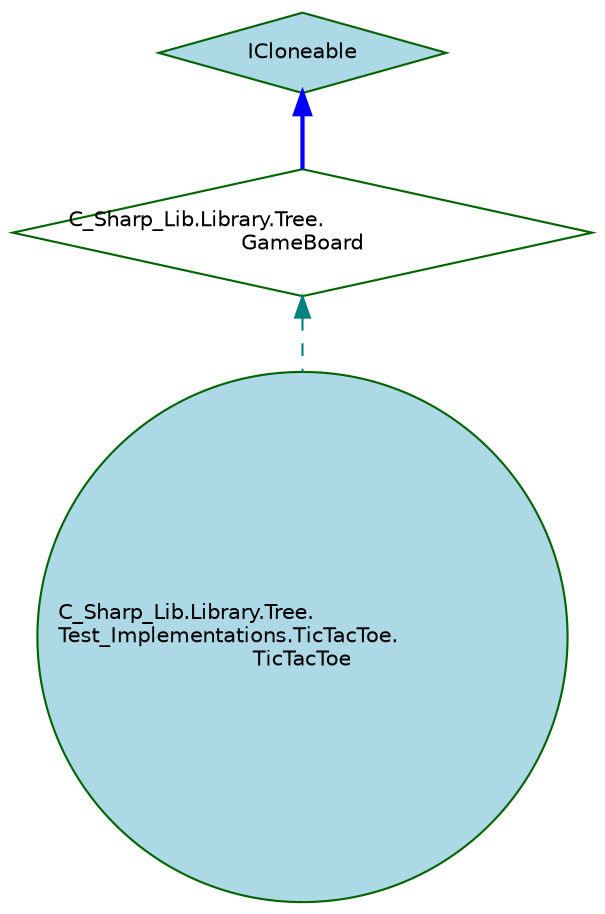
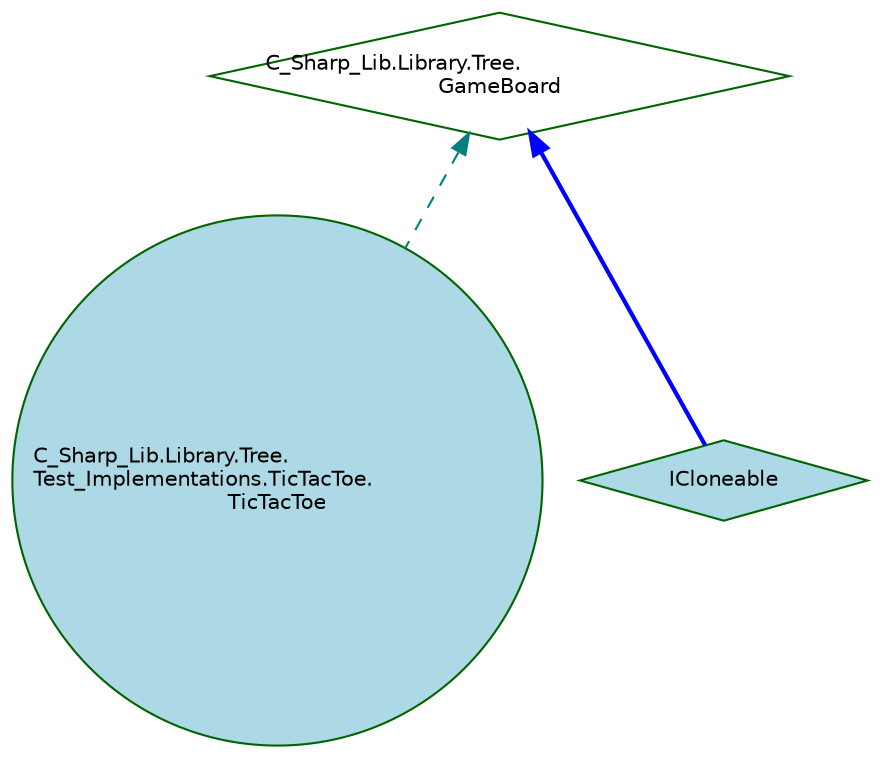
(302, 142) -> (623, 299)
